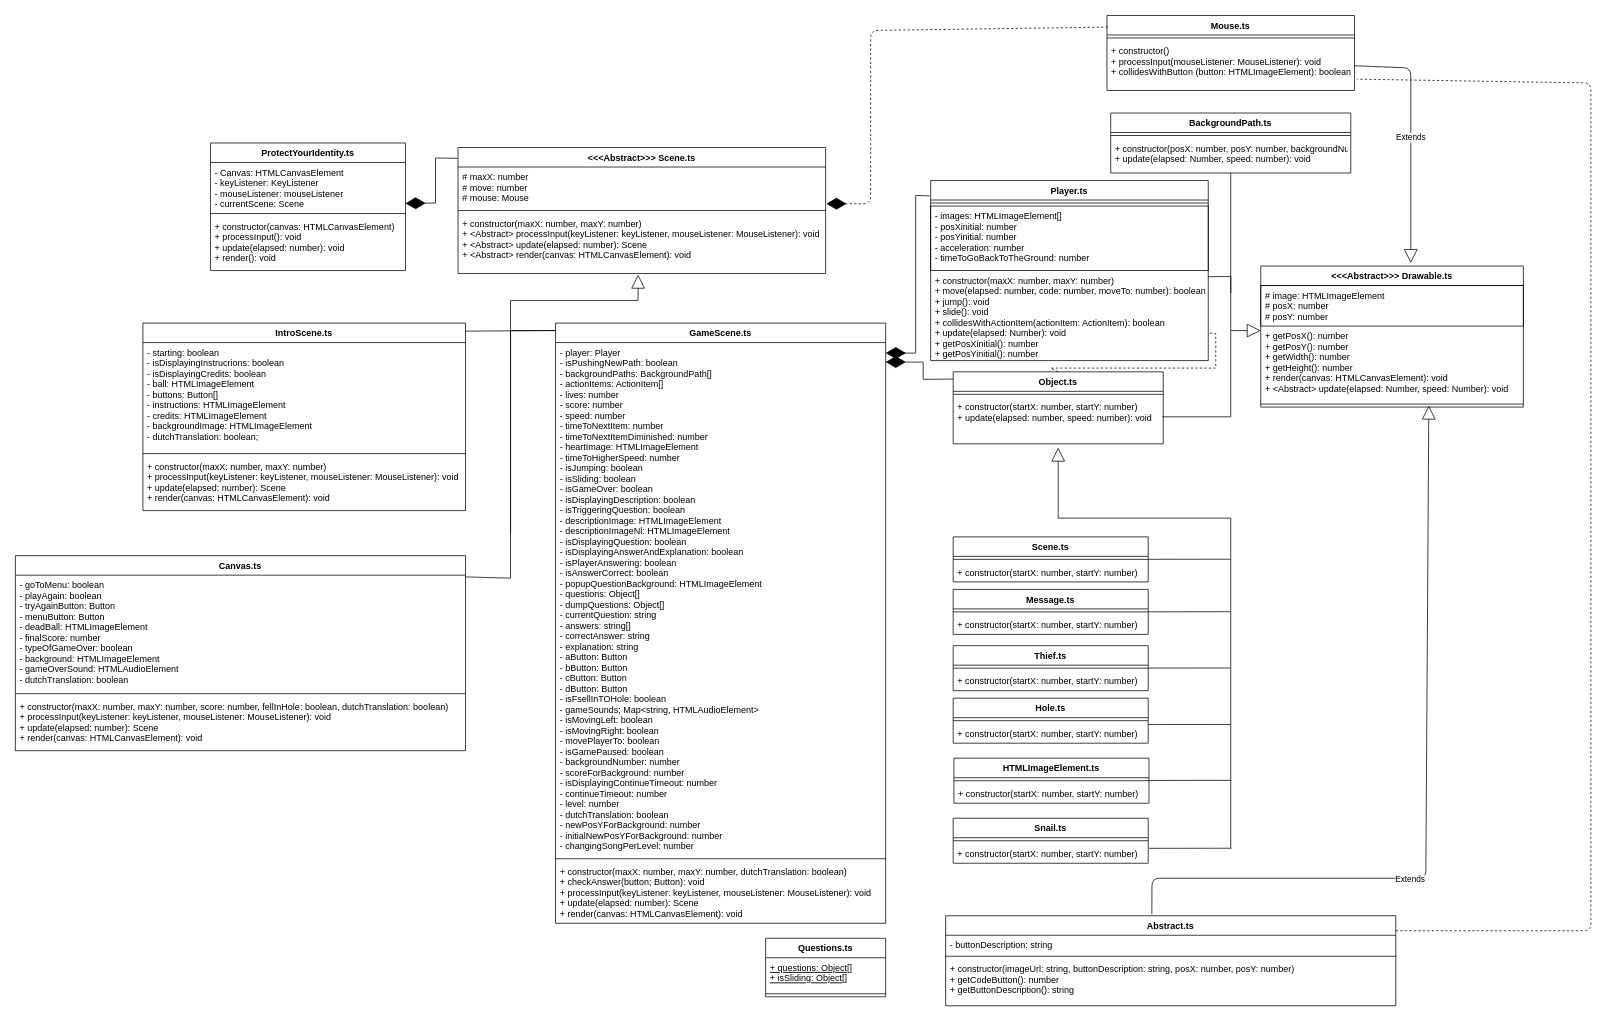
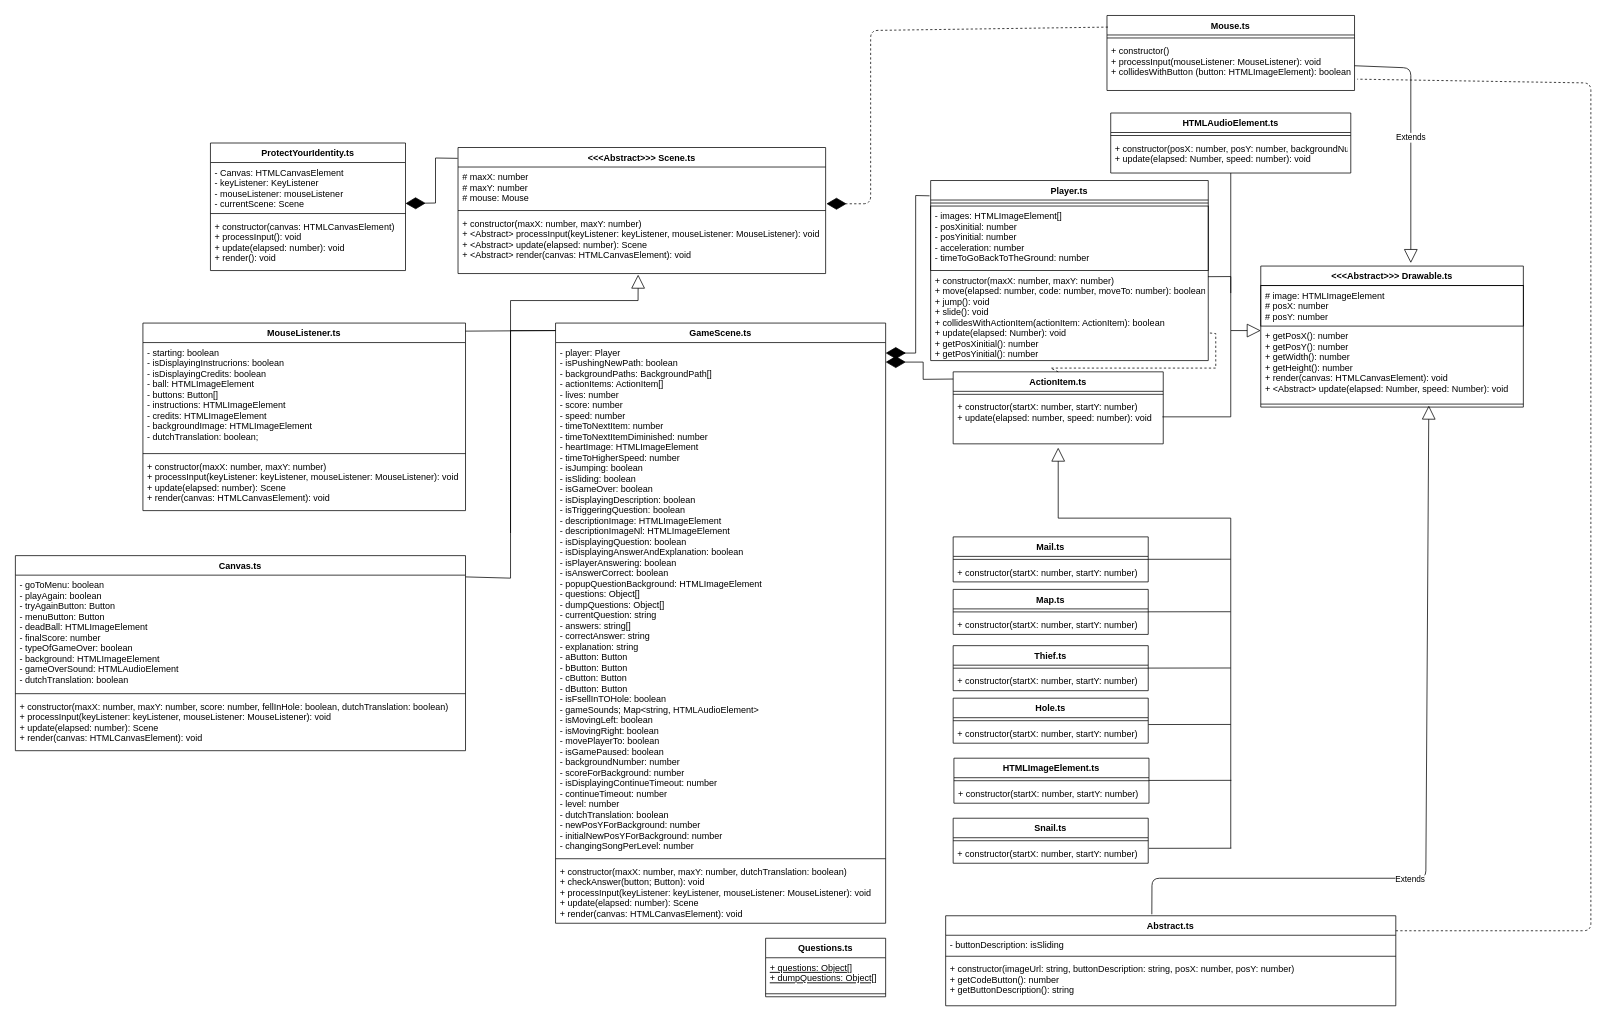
(1230, 123) -> (1230, 123)
(494, 177) -> (494, 177)
(304, 333) -> (304, 333)
(1058, 382) -> (1058, 382)
(1050, 547) -> (1050, 547)
(1050, 599) -> (1050, 599)
(1011, 945) -> (1015, 945)
(818, 968) -> (818, 968)
